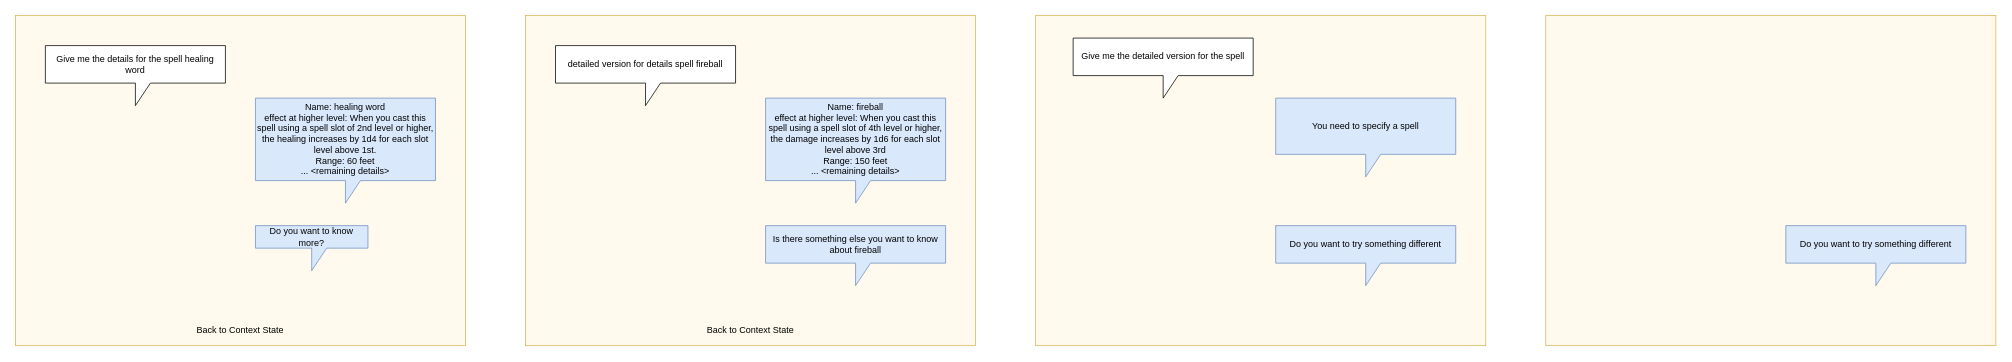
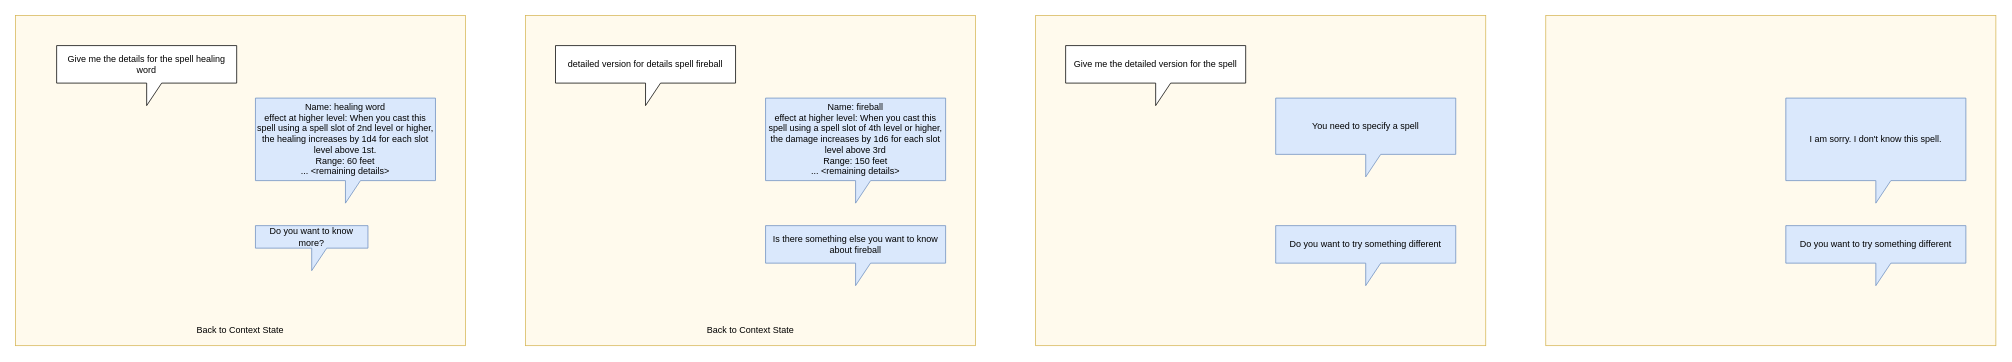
(1163, 68) -> (1155, 75)
(135, 75) -> (147, 75)
none -> (1875, 150)
